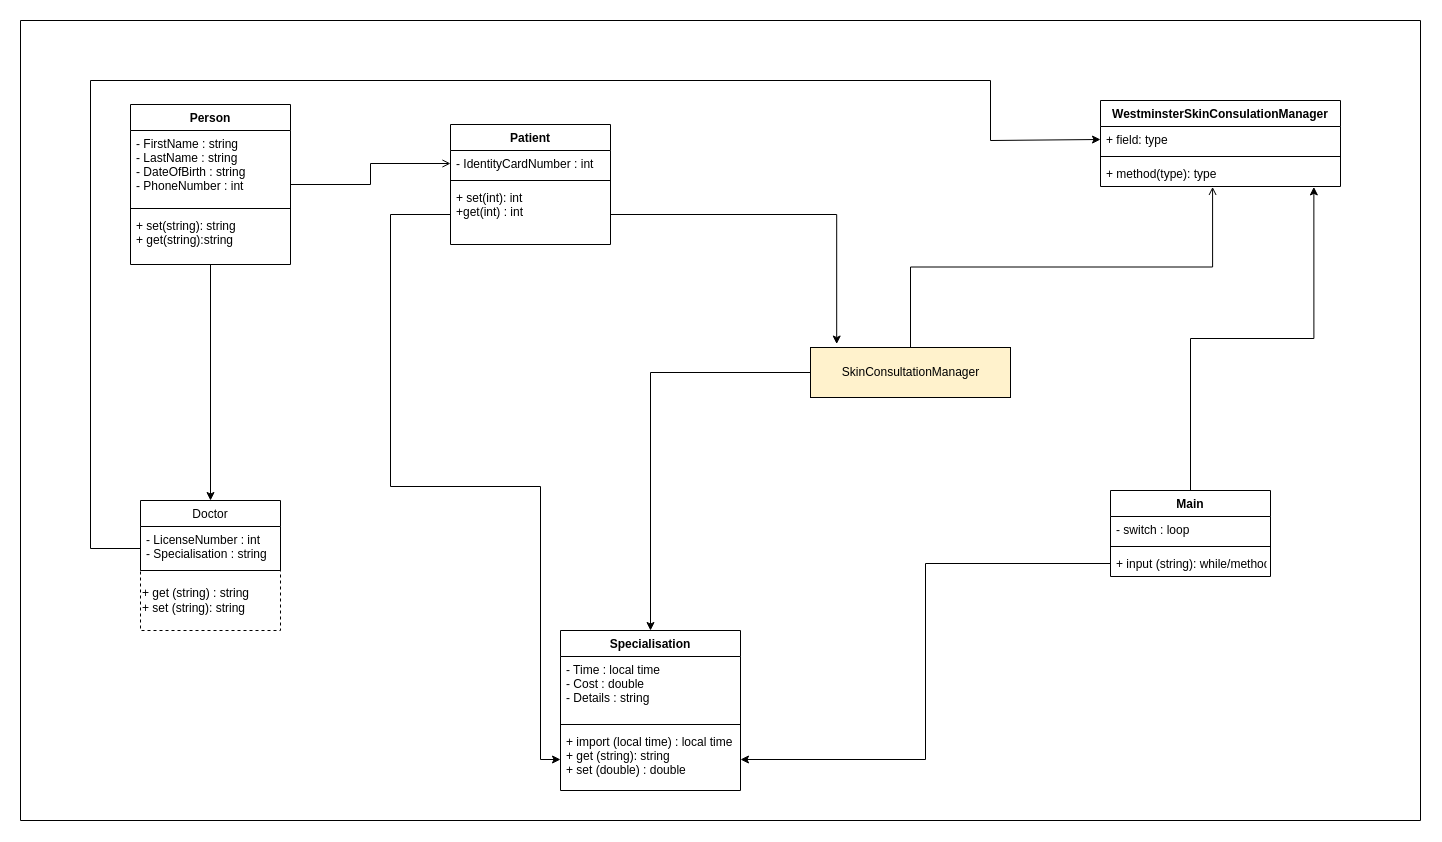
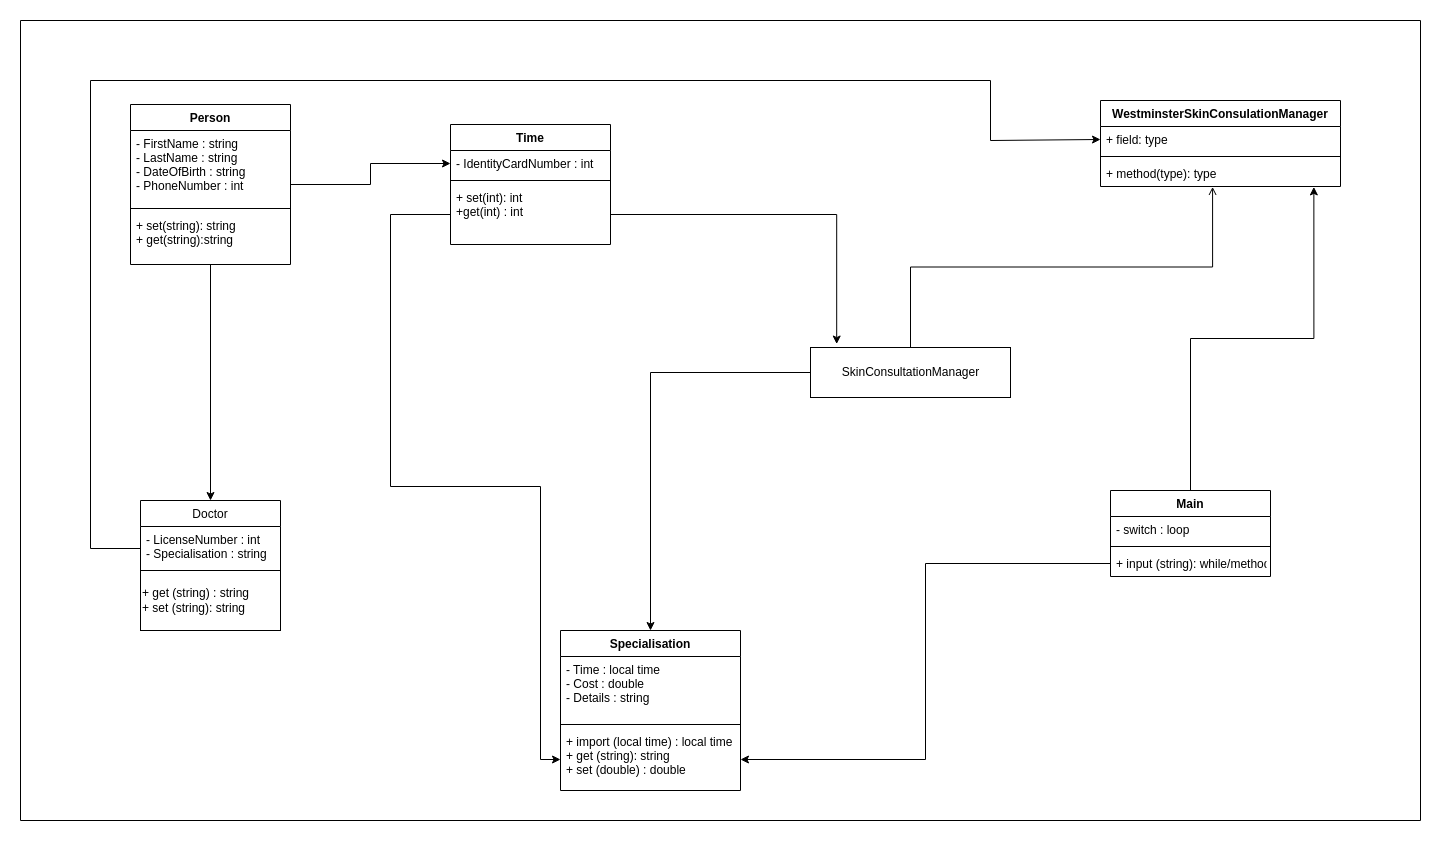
(530, 138) -> (530, 138)
(443, 164) -> (442, 164)
(911, 373) -> (911, 373)
(211, 601) -> (211, 601)
